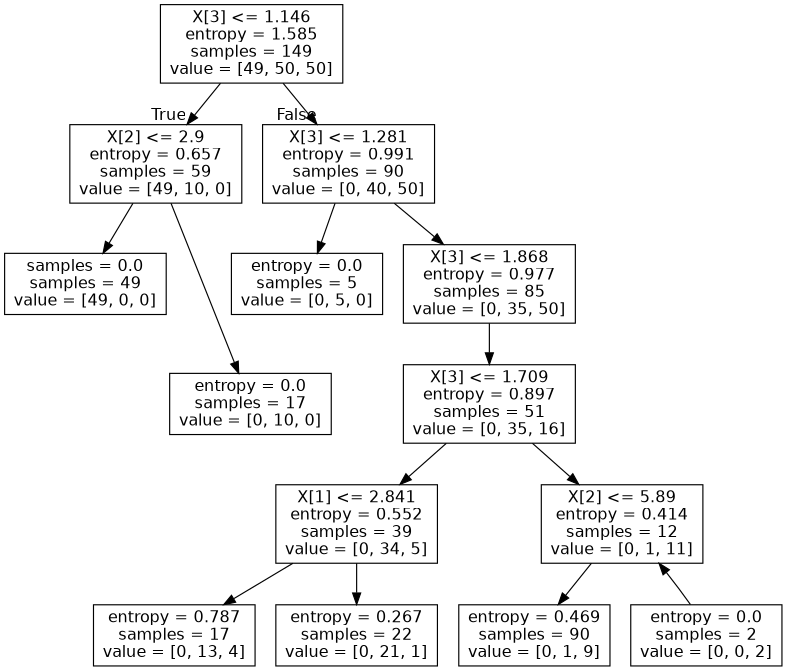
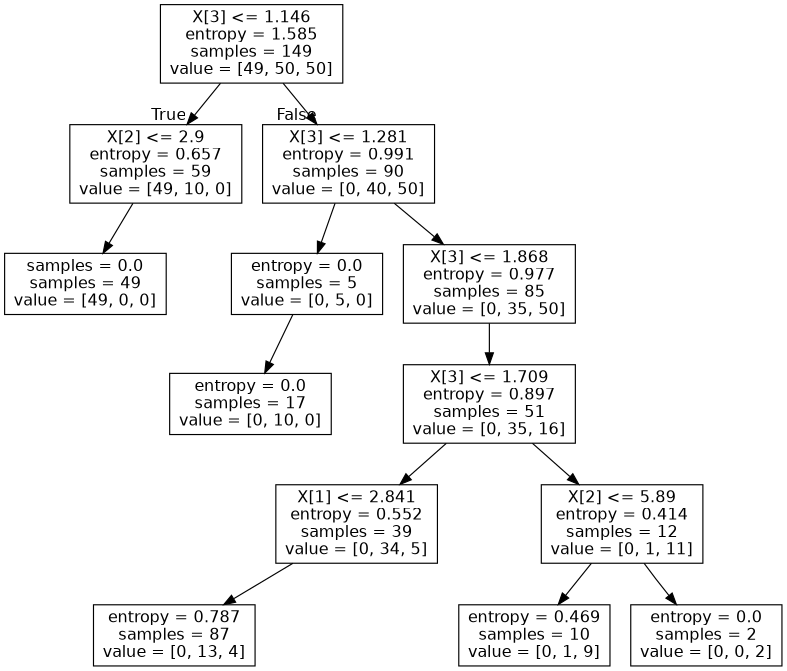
(203, 283) -> (281, 339)
(679, 588) -> (656, 580)
(174, 635) -> (174, 635)
(357, 635) -> none
(534, 635) -> (534, 635)
